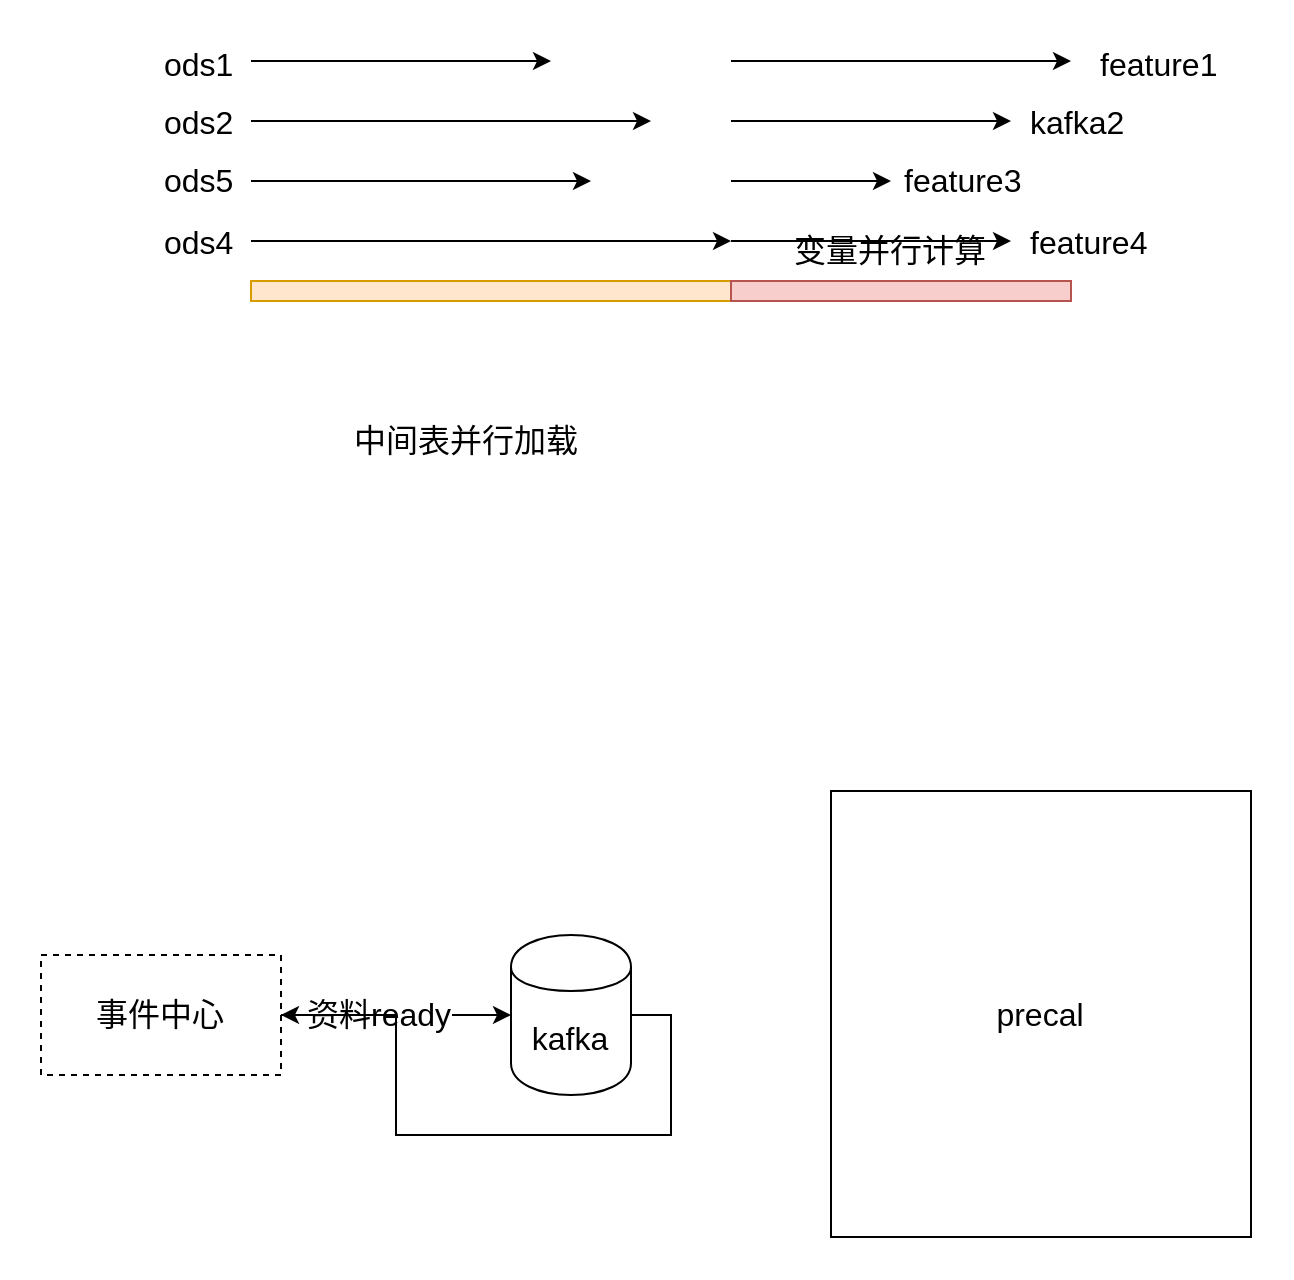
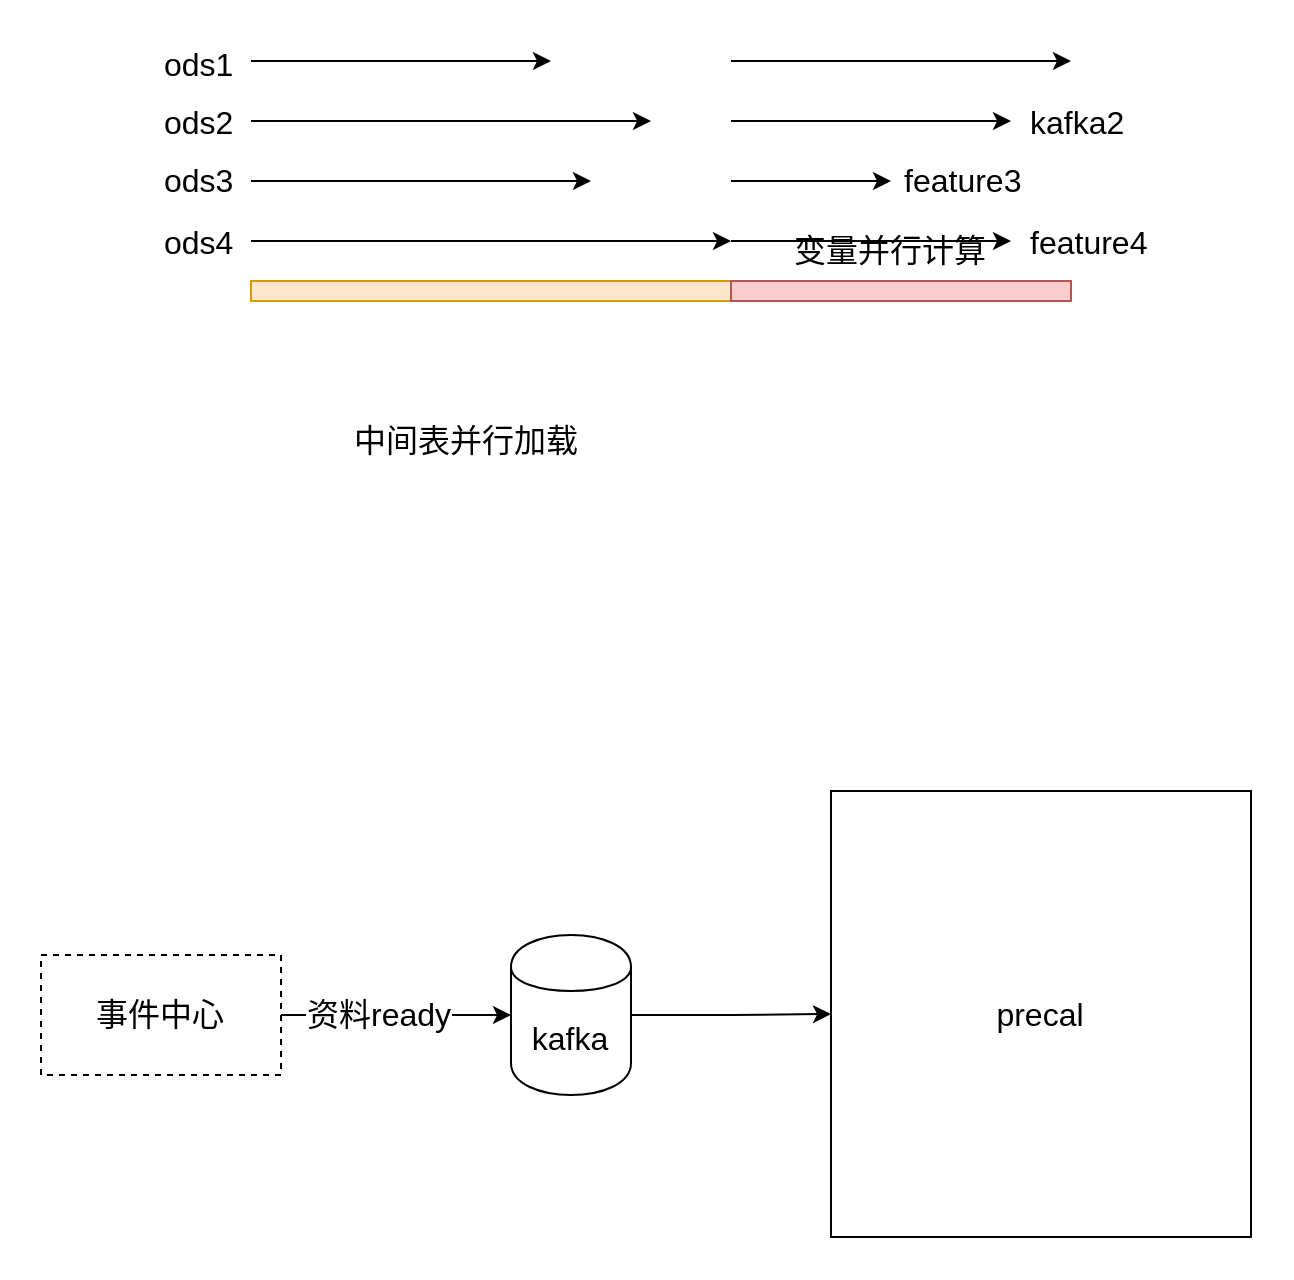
(1165, 60) -> none
(201, 182) -> (201, 182)
(537, 1135) -> (743, 1015)
